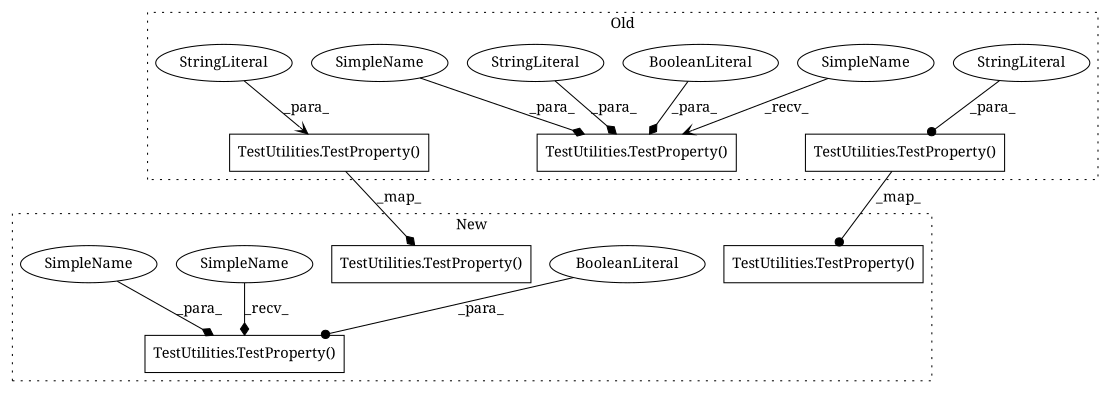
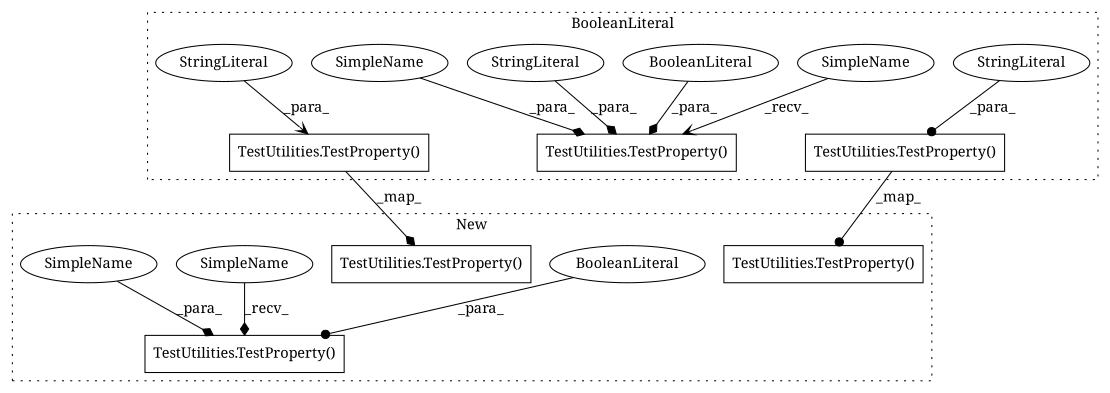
(623, 24) -> (623, 24)
